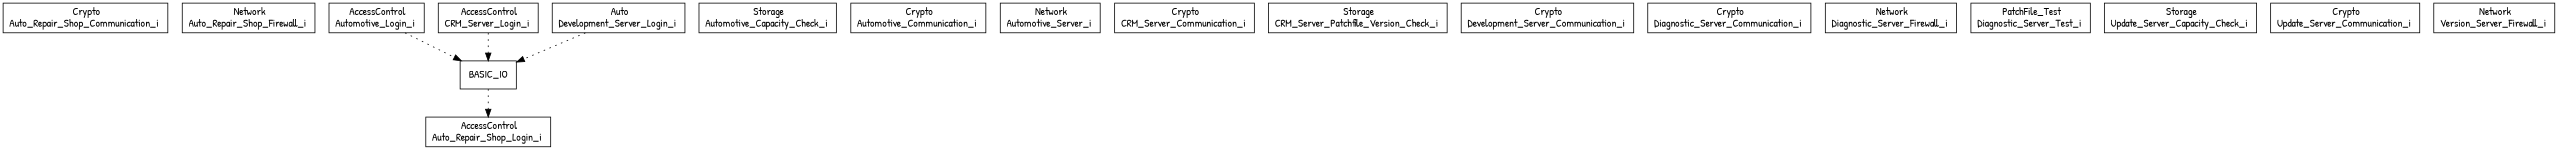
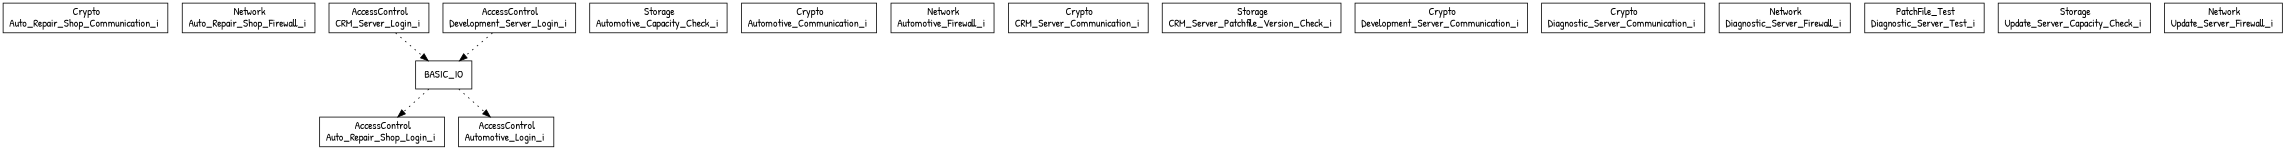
(619, 18) -> (509, 18)
(1050, 18) -> (943, 18)
(2345, 18) -> none
(2494, 18) -> (2223, 18)
(430, 45) -> (472, 100)
